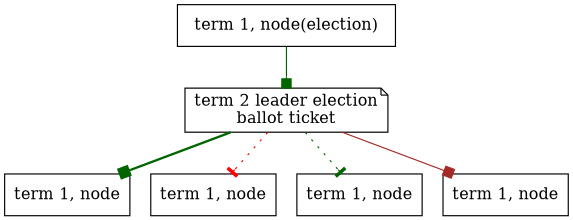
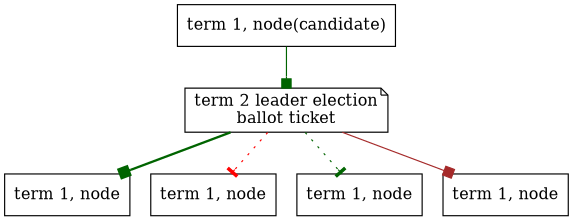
(286, 26) -> (286, 26)
